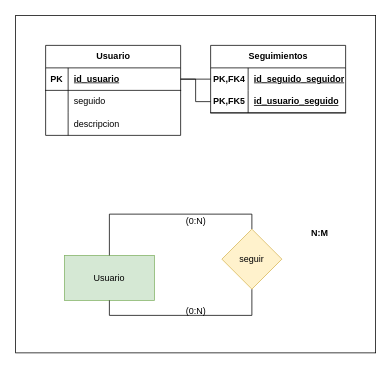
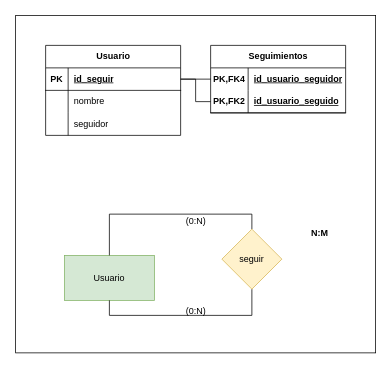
(97, 79) -> (94, 79)
(298, 79) -> (298, 79)
(90, 102) -> (89, 102)
(229, 102) -> (229, 102)
(99, 124) -> (93, 124)
